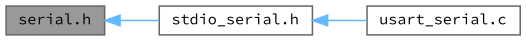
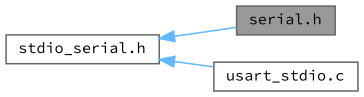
(140, 20) -> (205, 32)
(444, 20) -> (286, 77)
